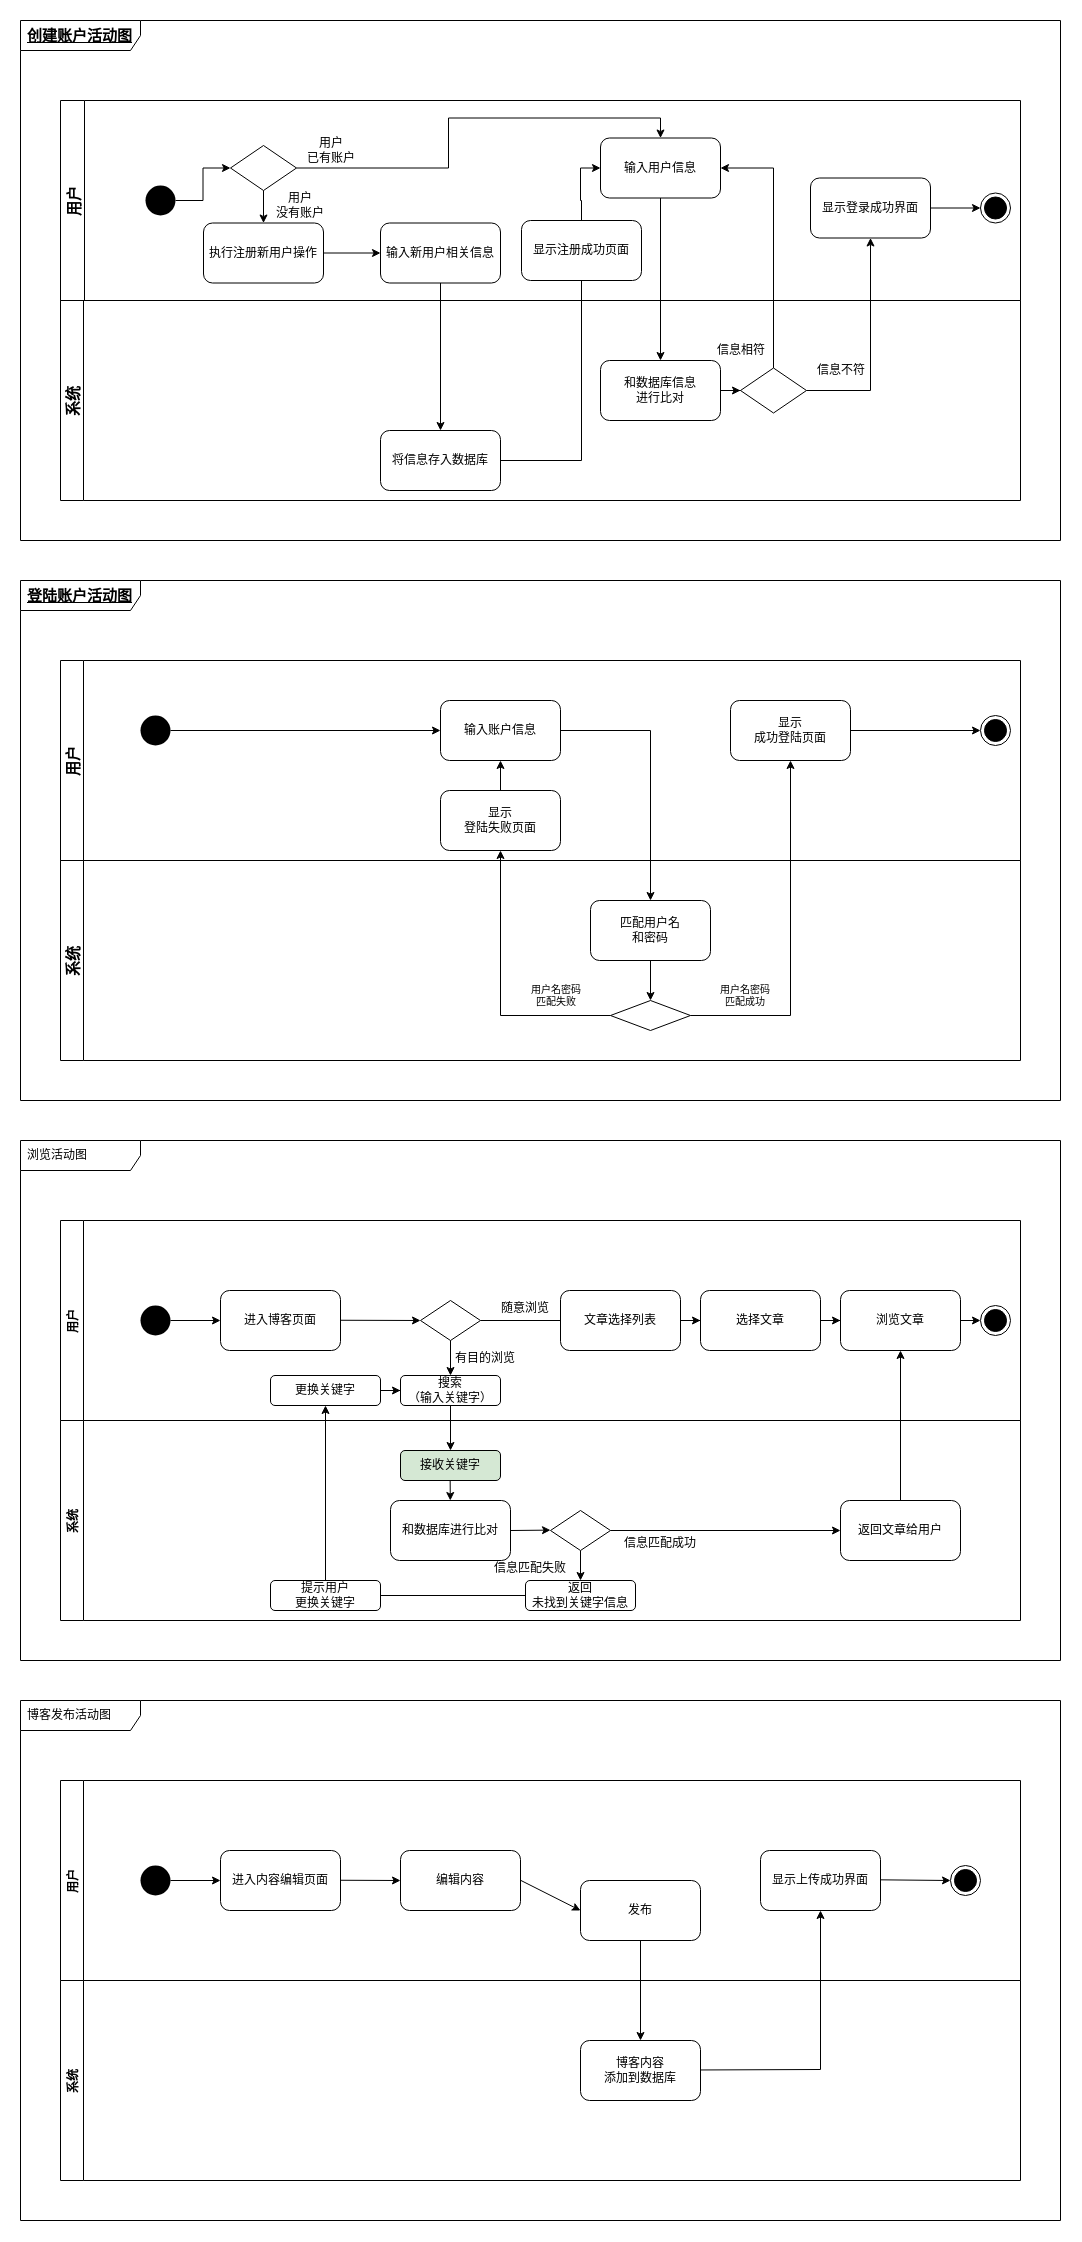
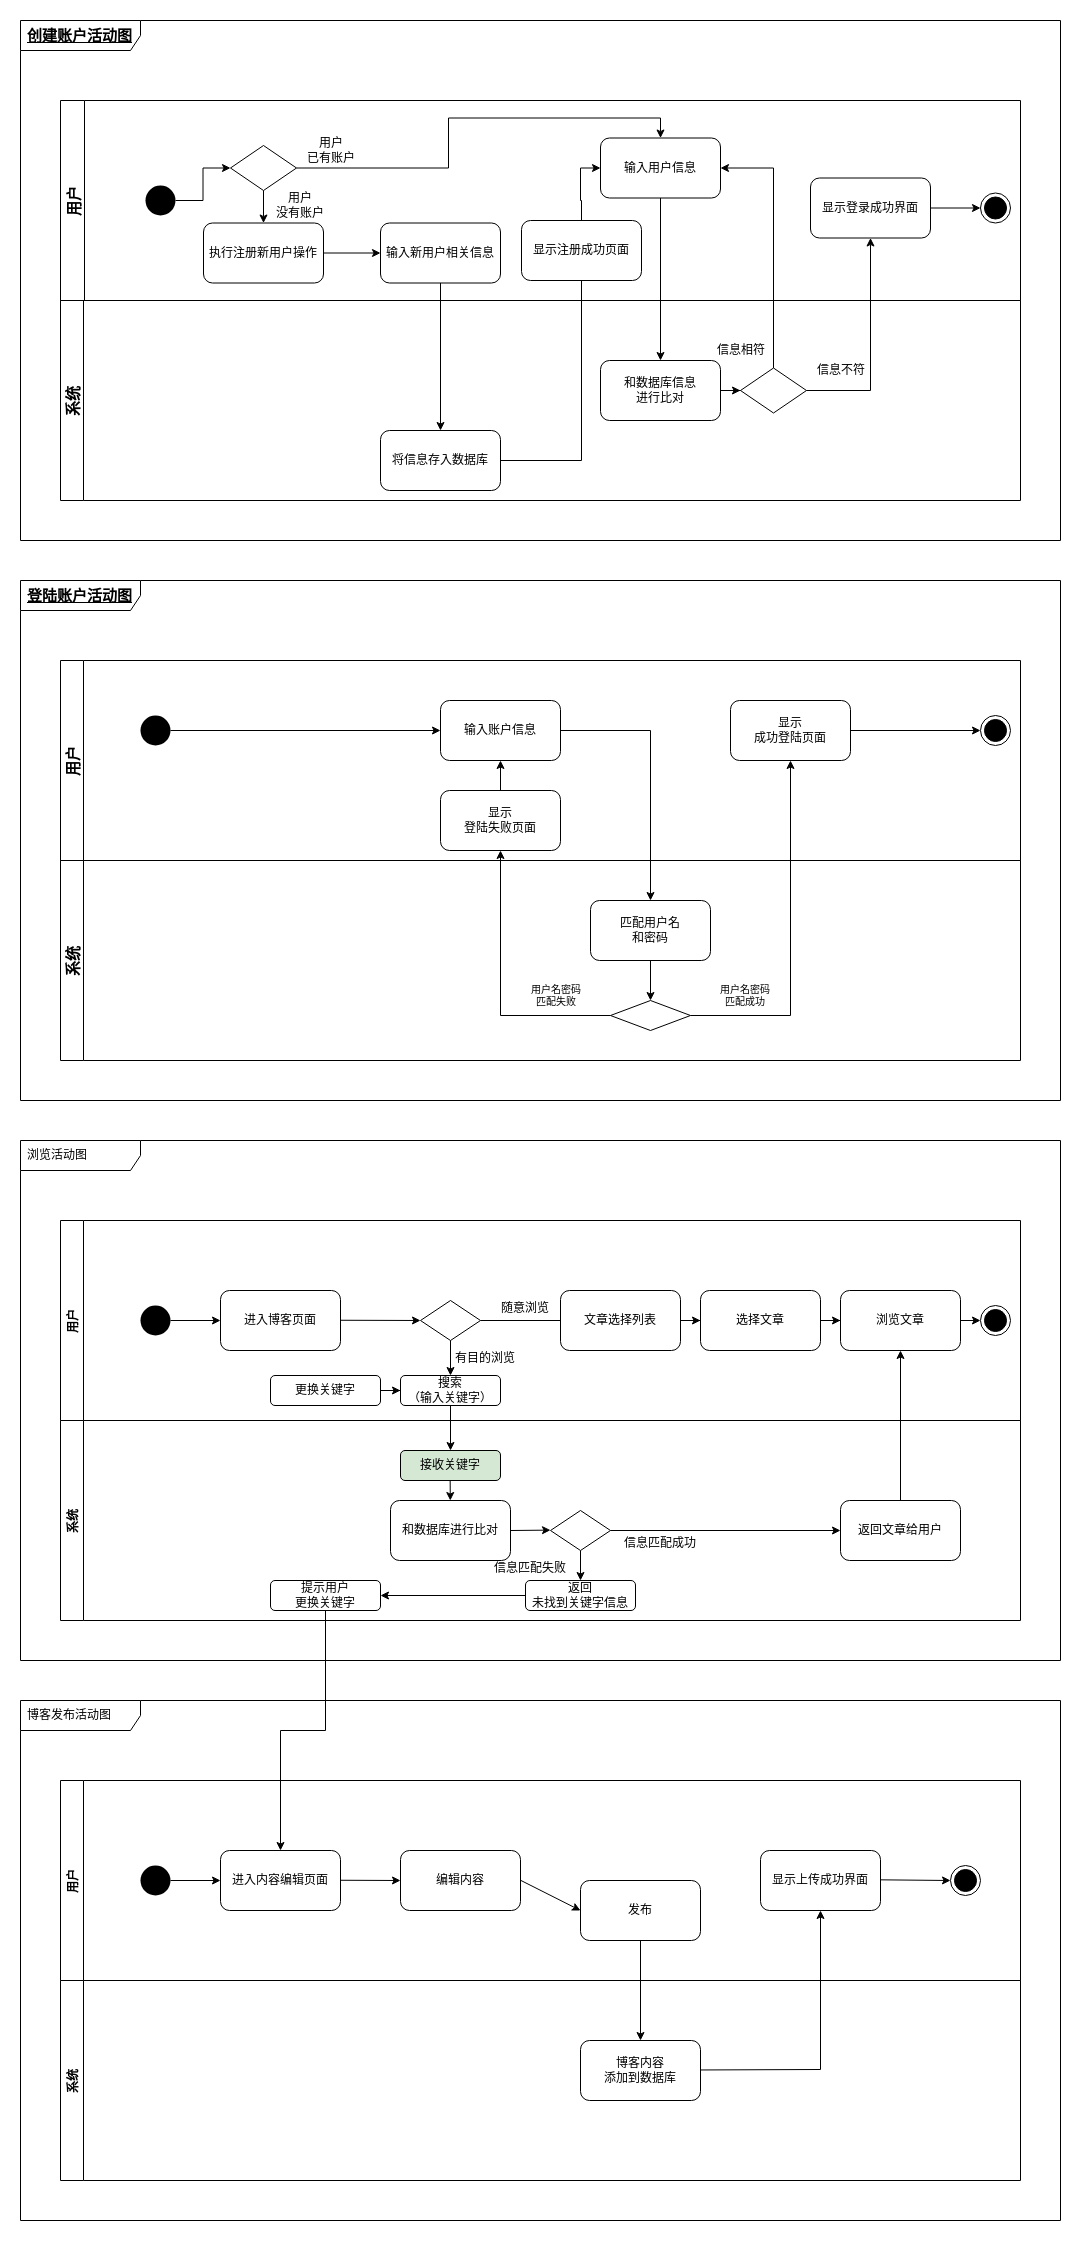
(326, 1496) -> (307, 1731)
(387, 1596) -> (389, 1596)
